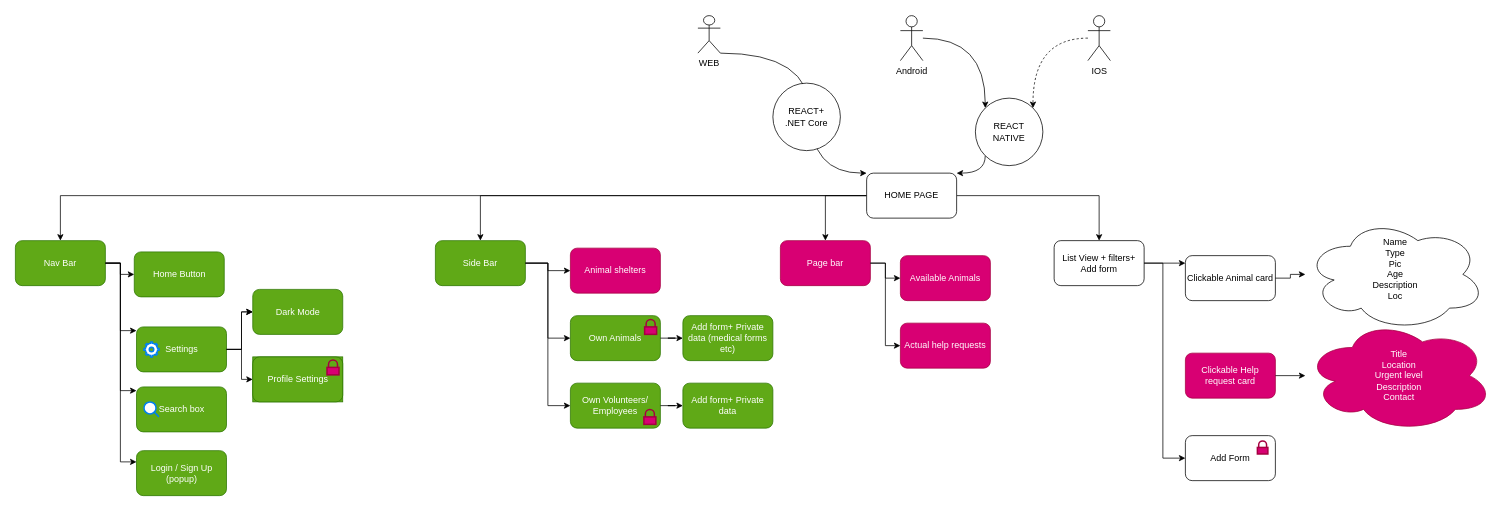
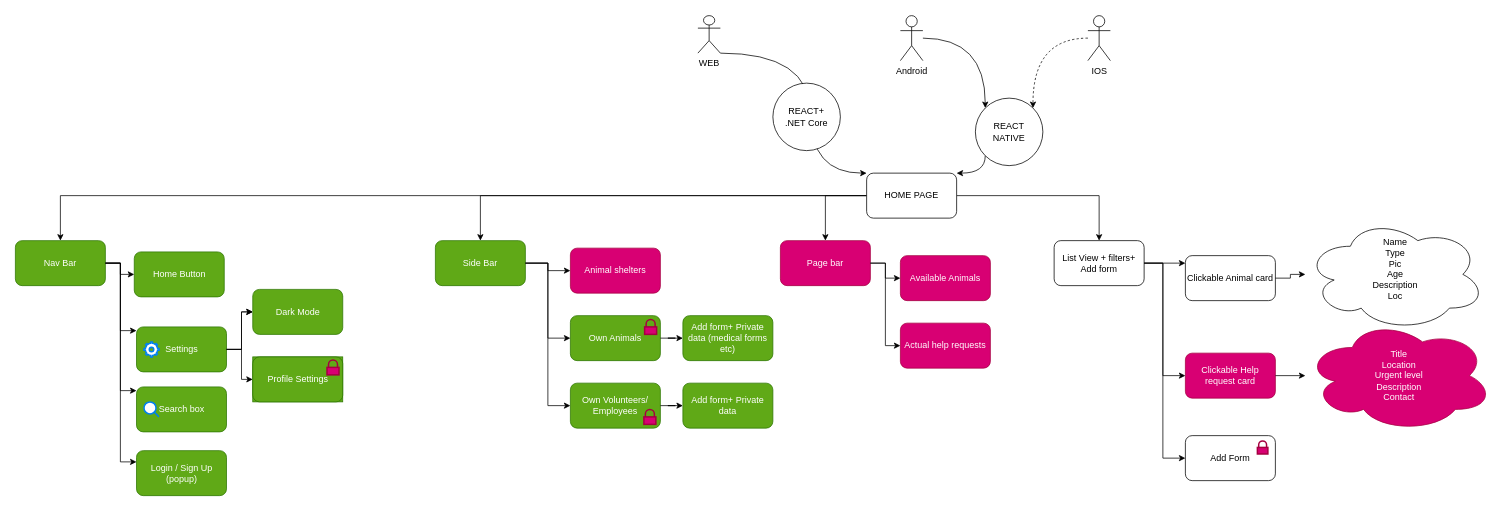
none -> (1172, 375)
